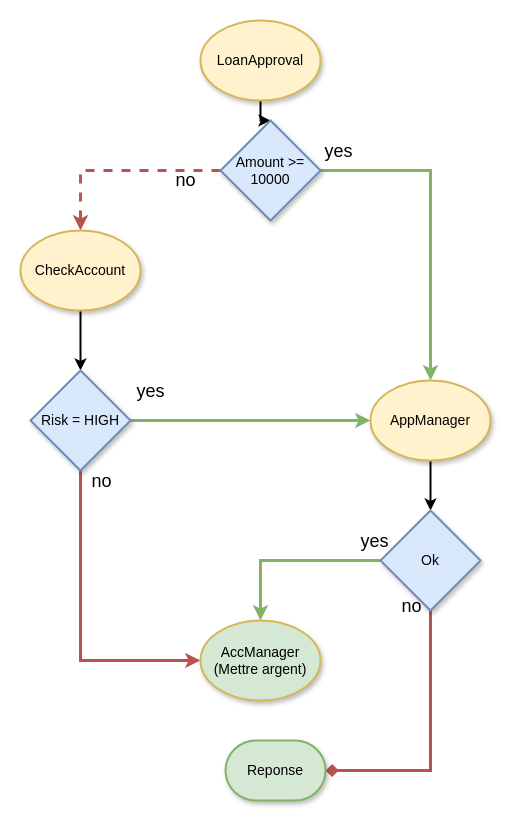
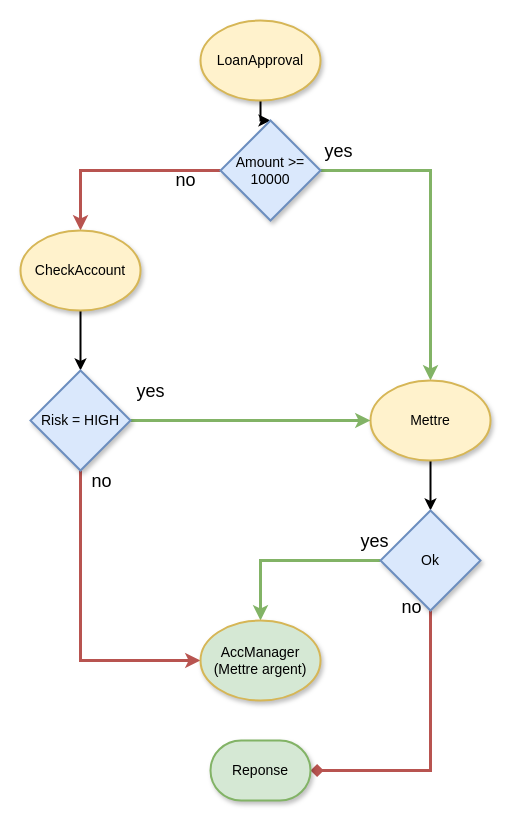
(130, 171) -> (130, 171)
(431, 421) -> (431, 421)
(276, 771) -> (261, 771)
